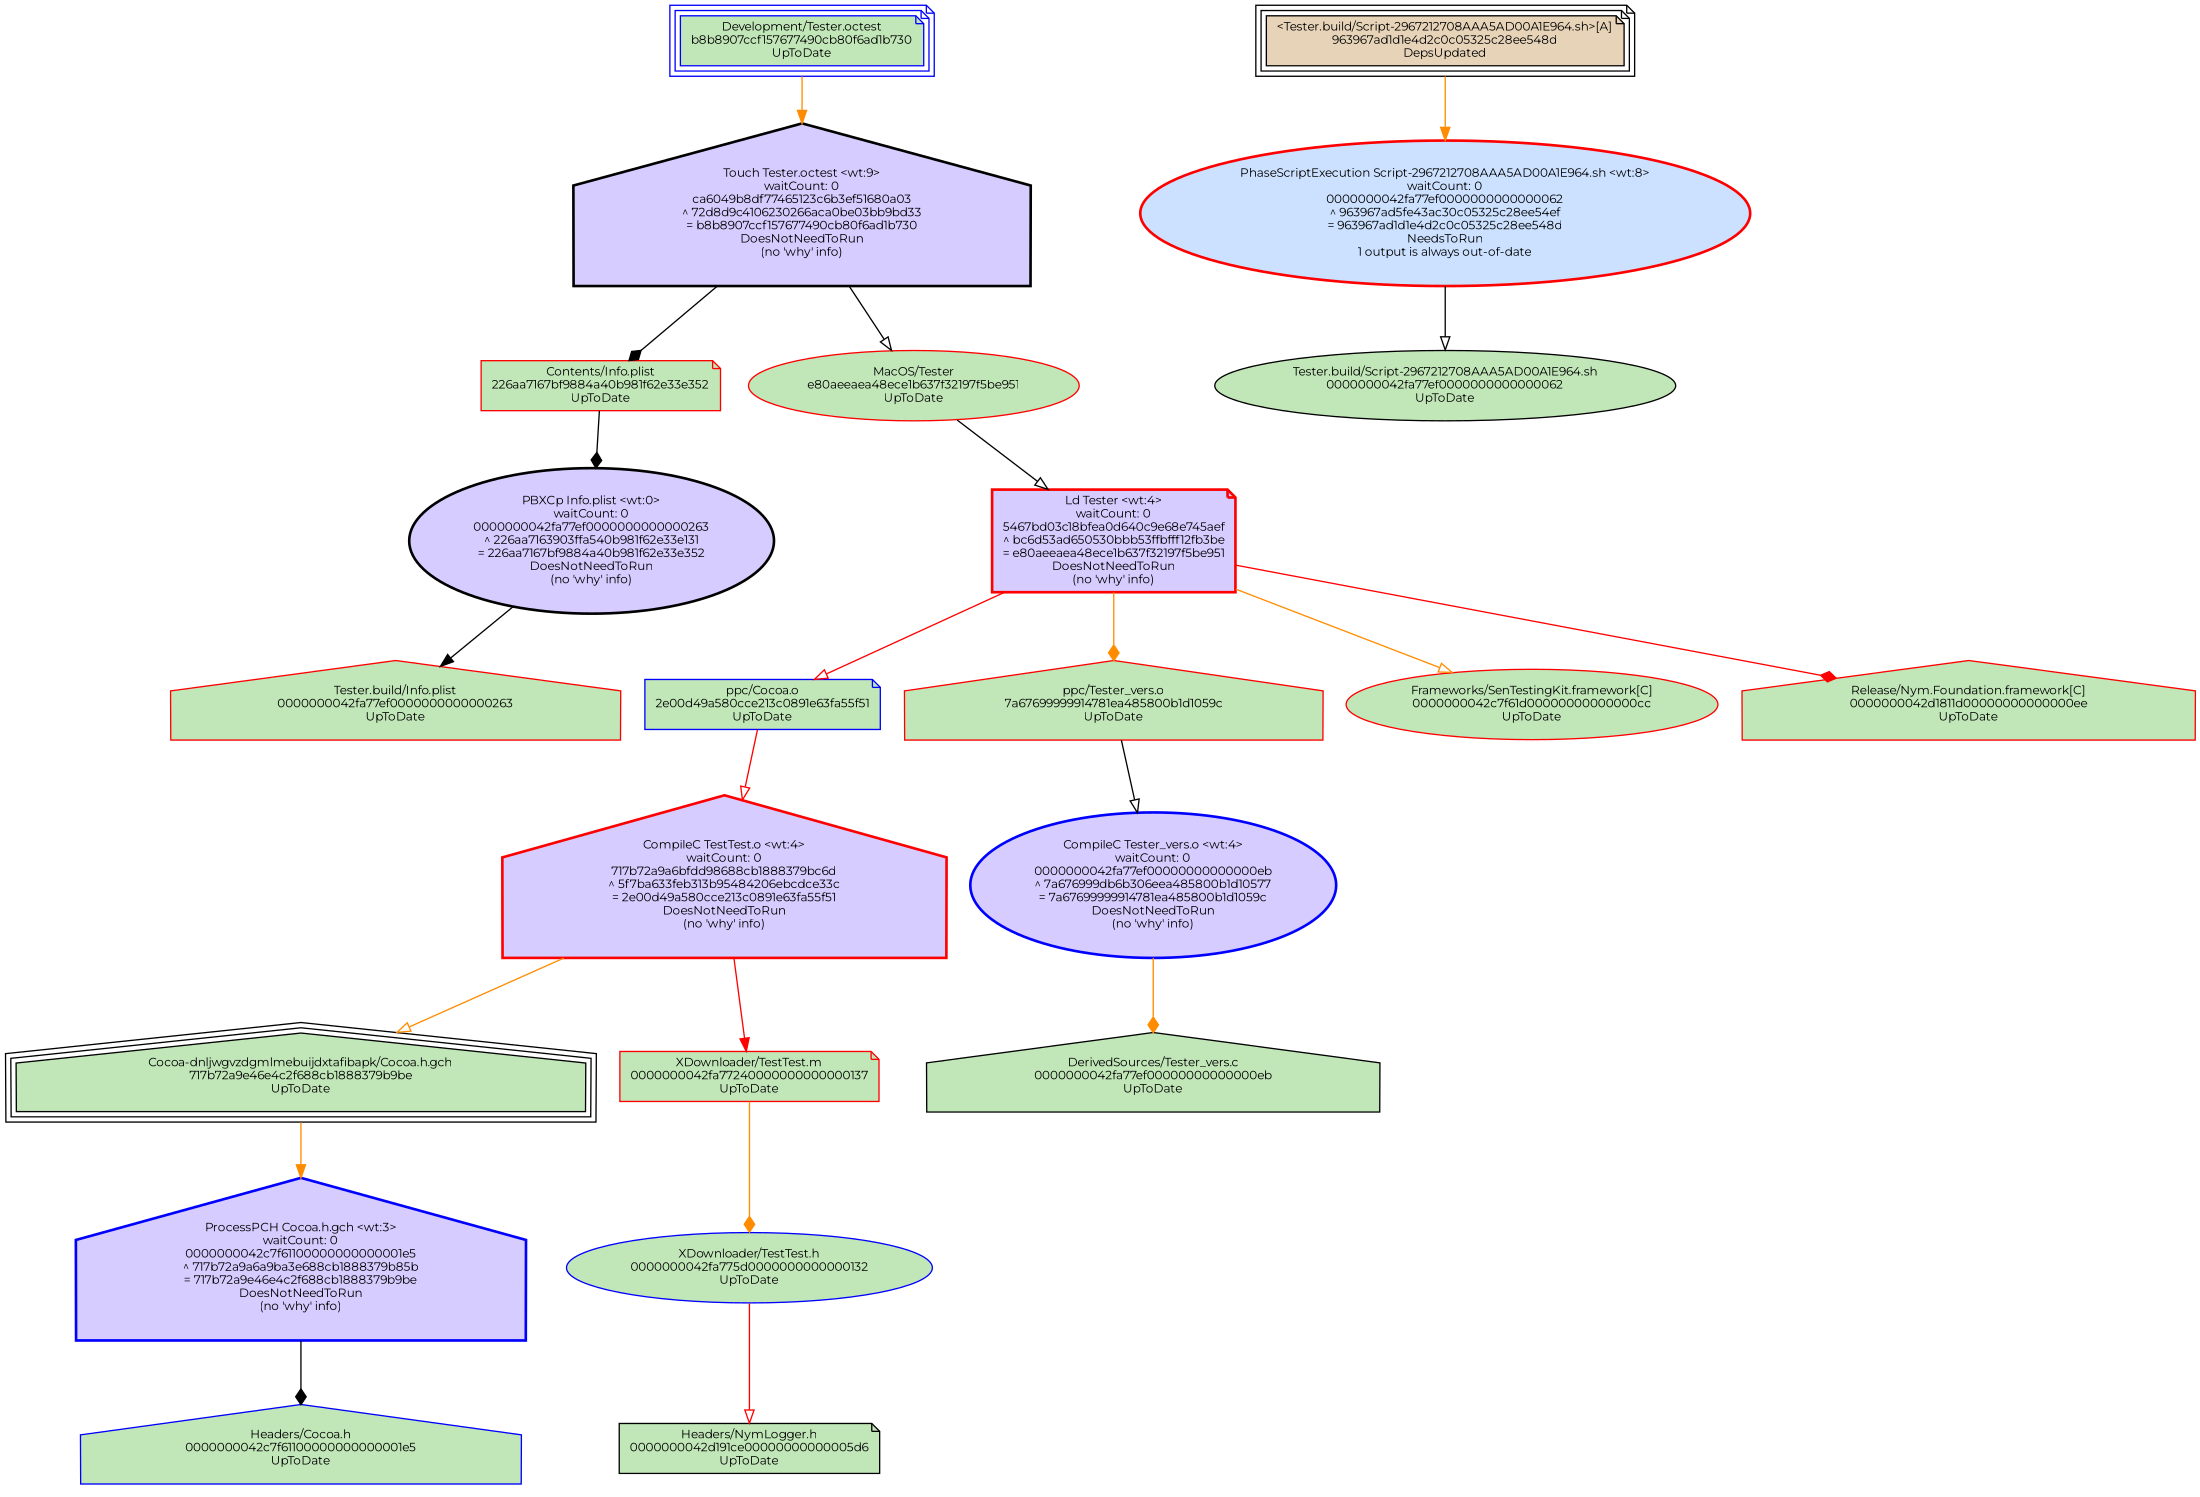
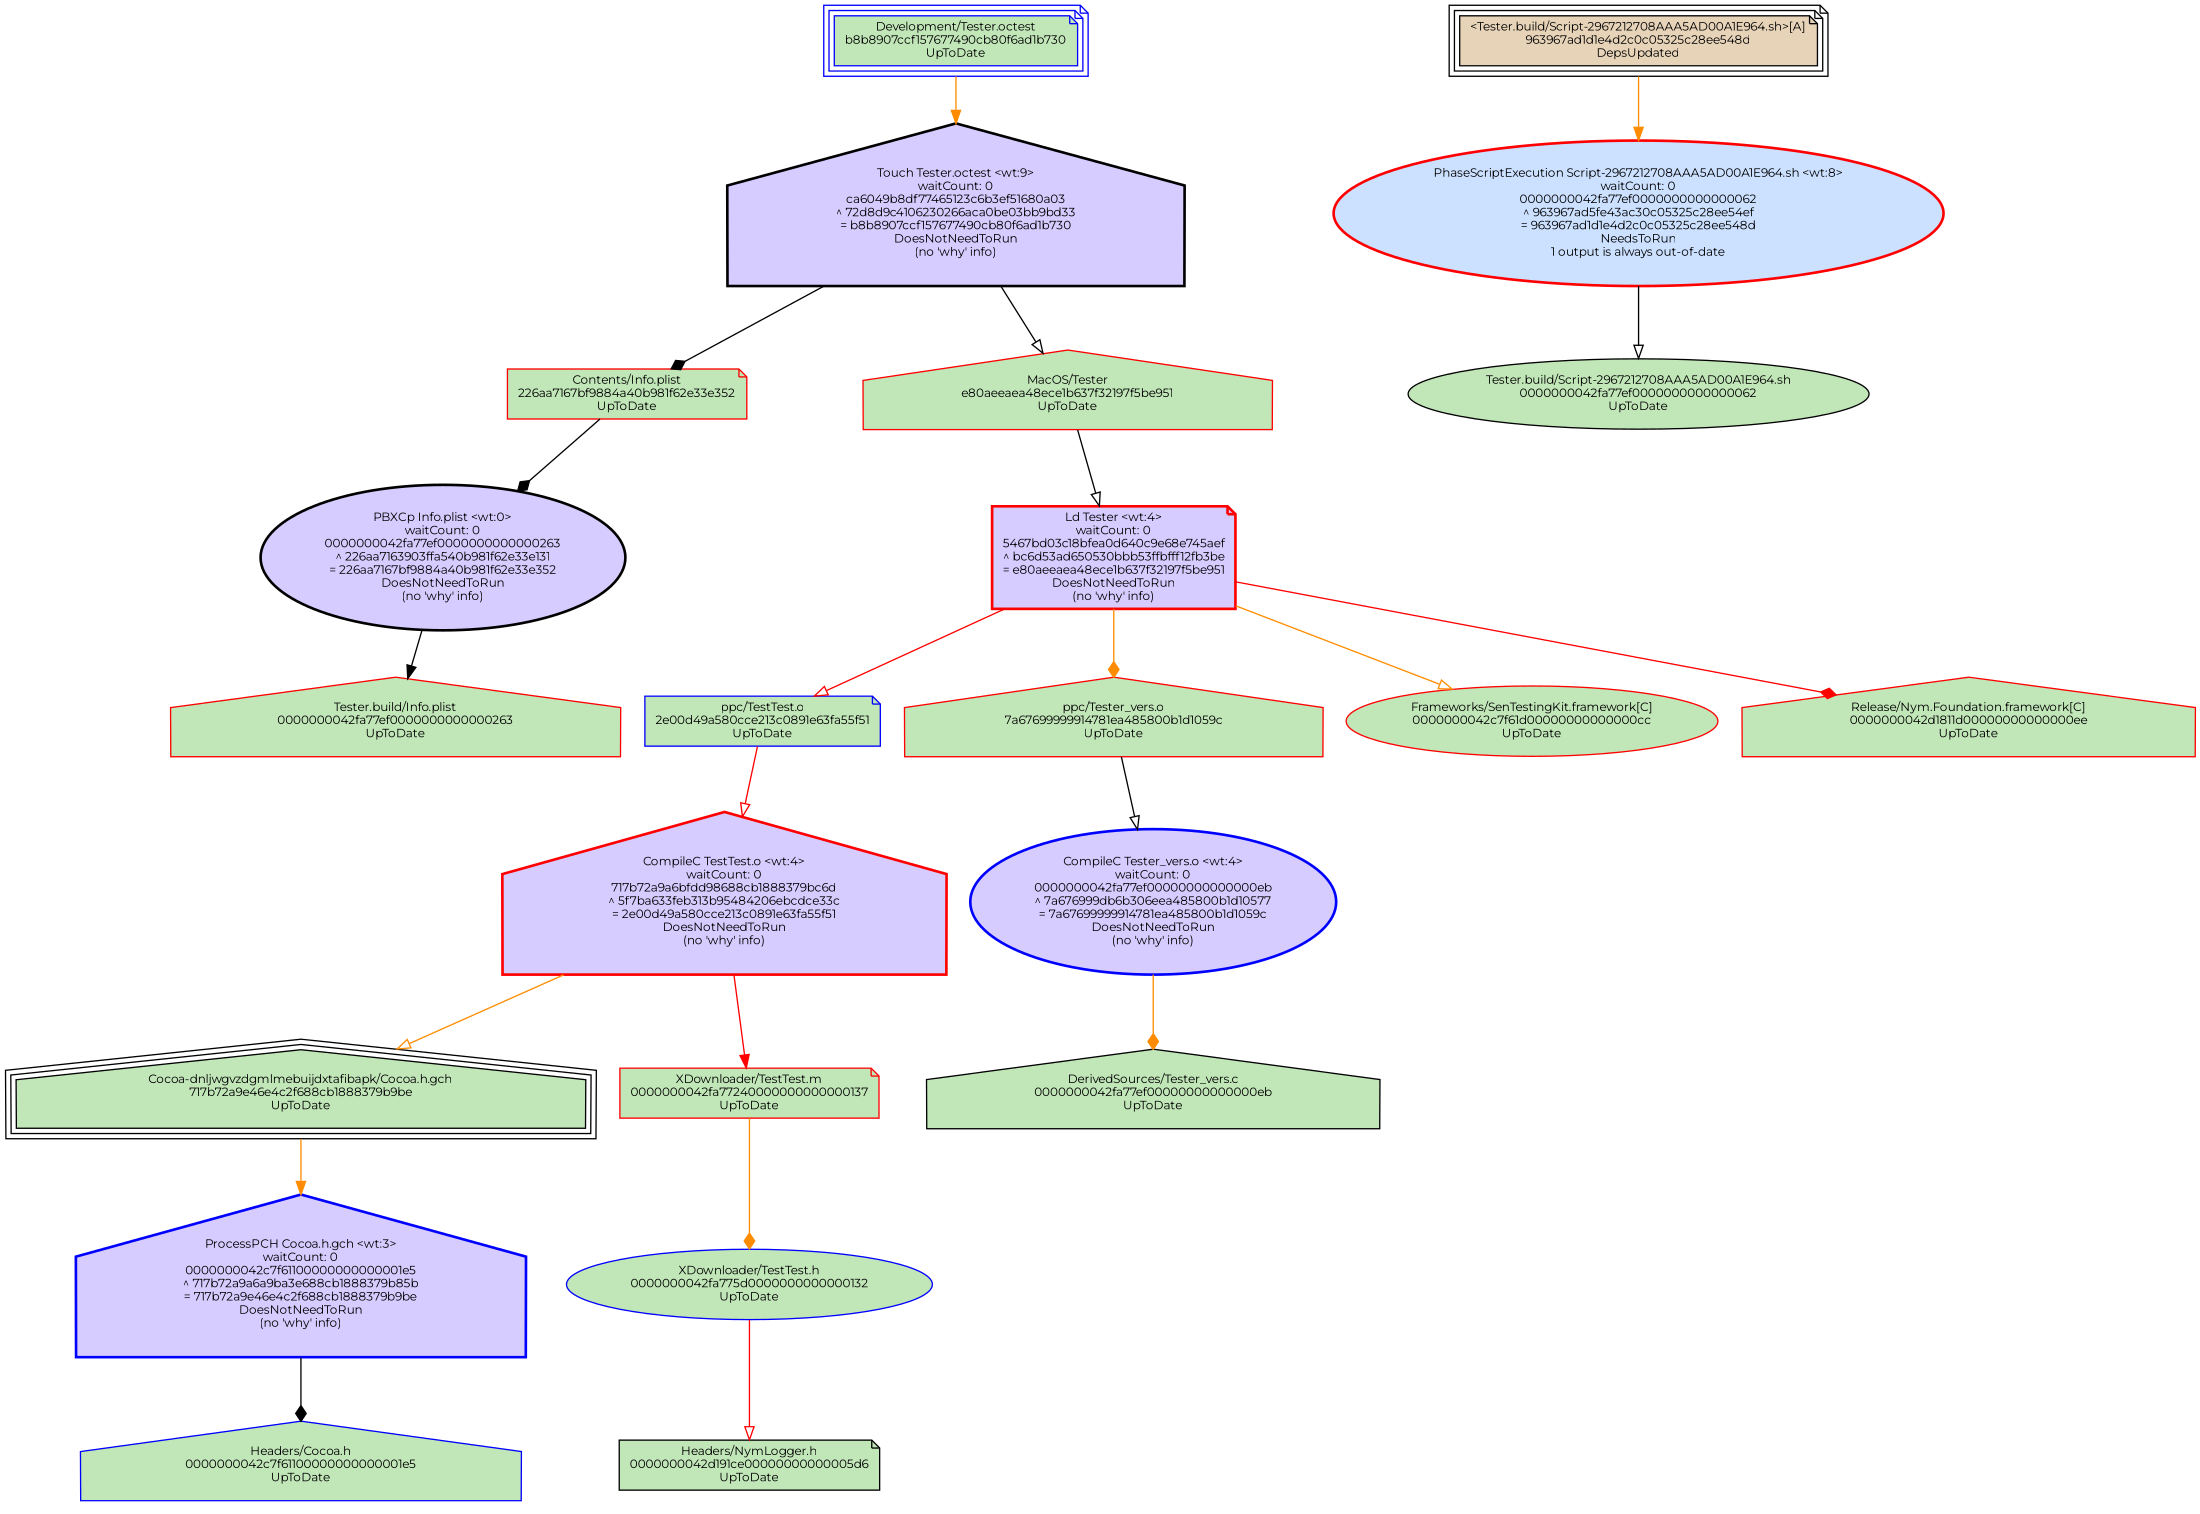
(914, 386) -> (1068, 394)
(763, 705) -> (763, 721)
